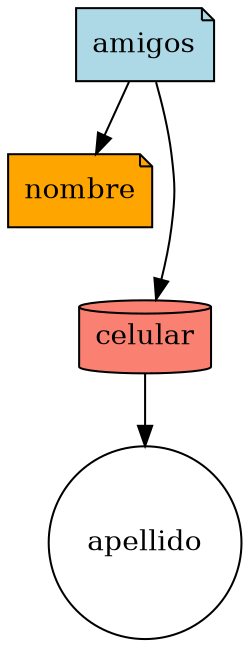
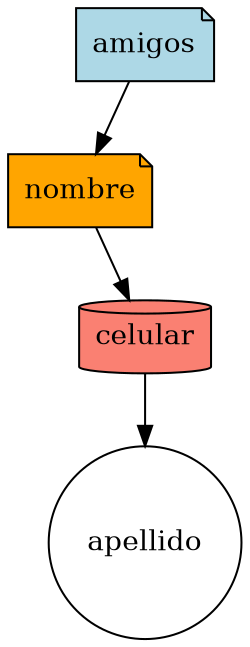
(174, 180) -> (108, 255)
